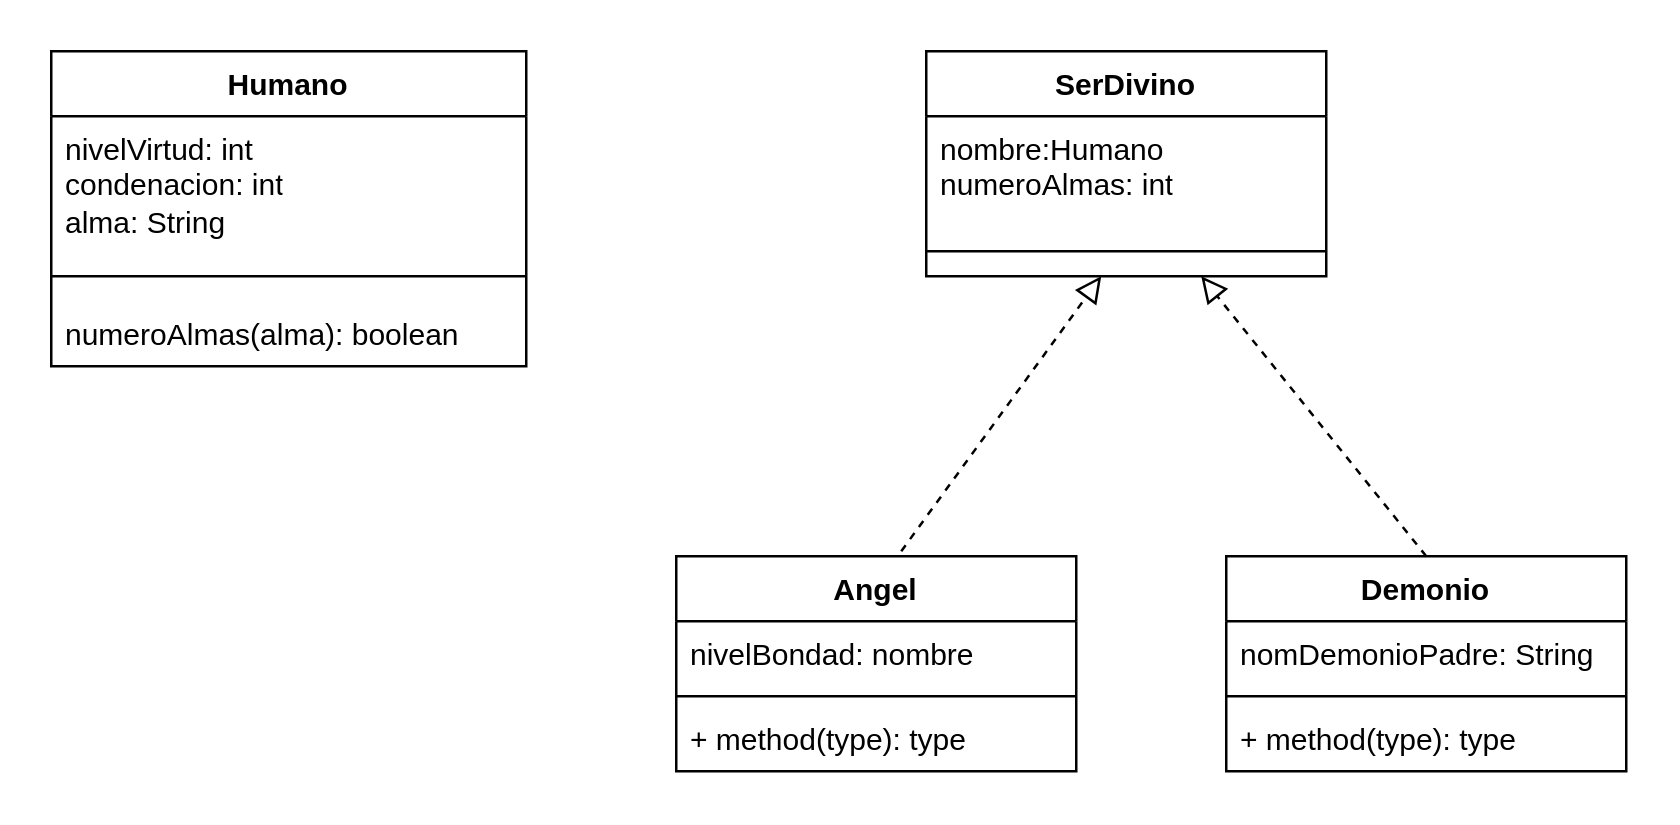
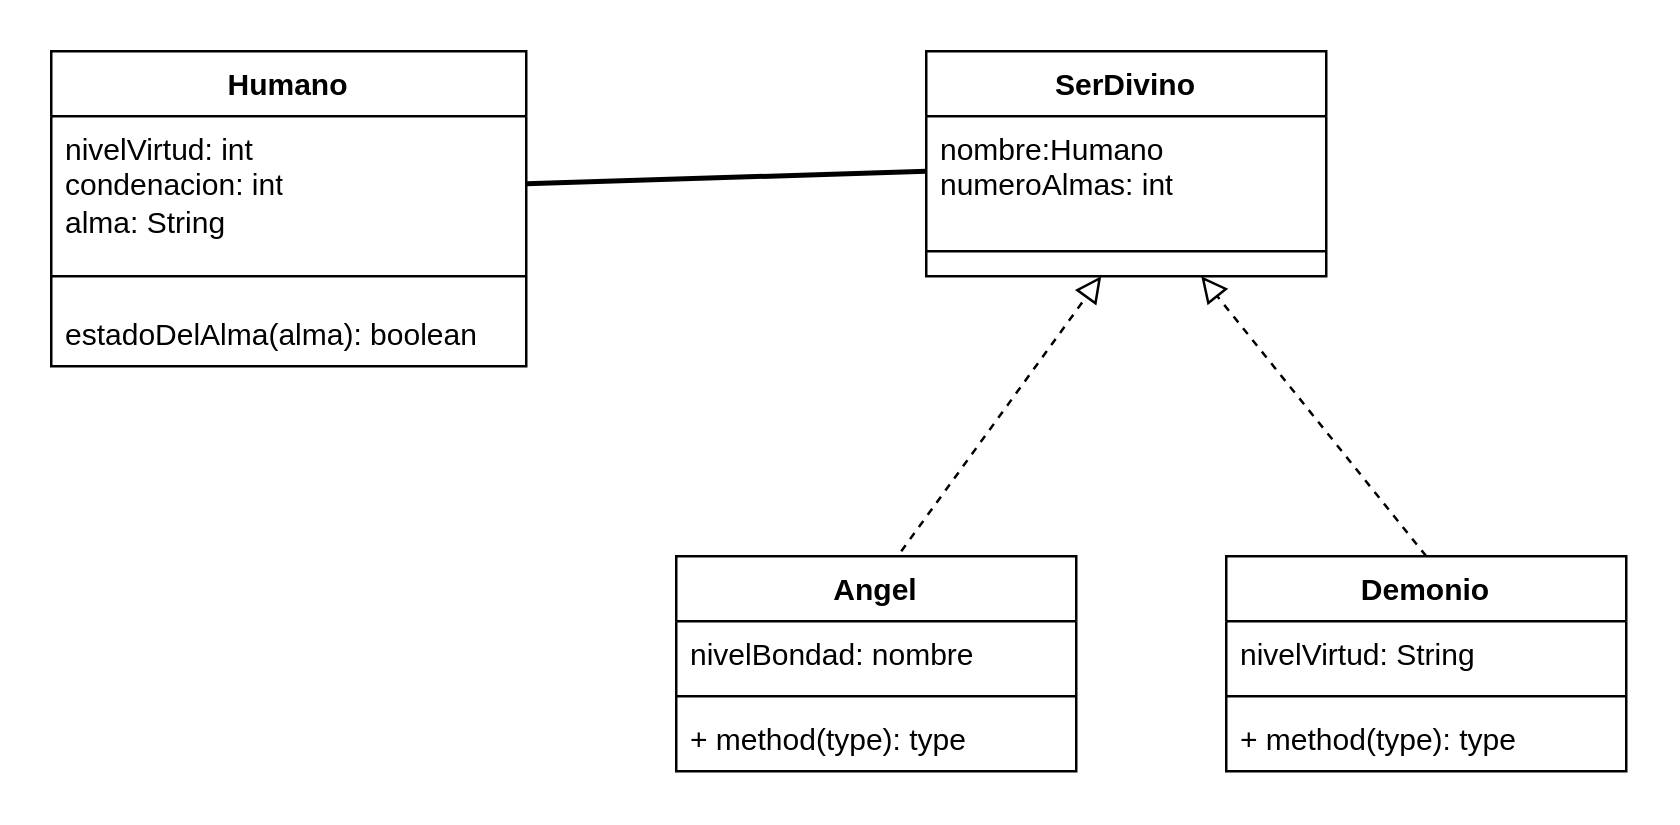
none -> (726, 178)
(265, 337) -> (278, 337)
(1419, 657) -> (1377, 657)
